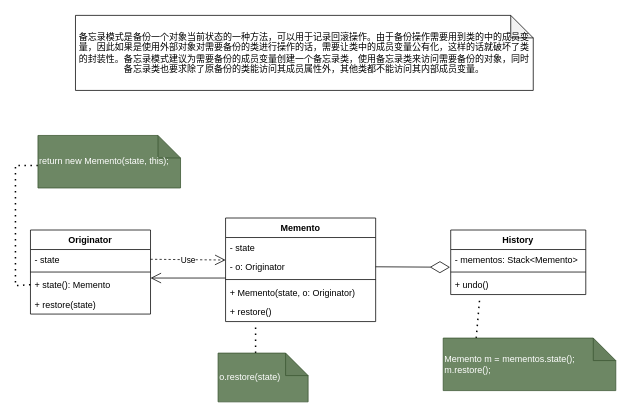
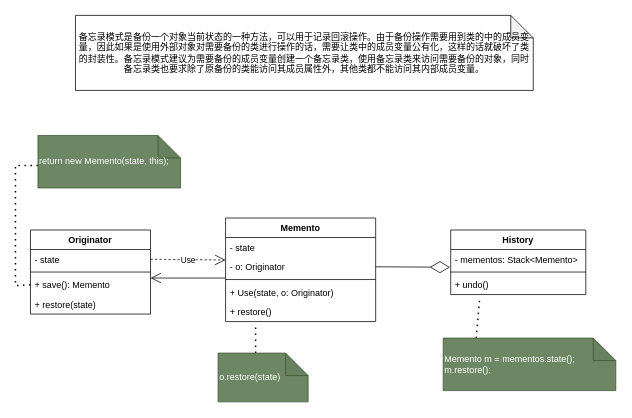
(76, 285) -> (74, 285)
(299, 293) -> (289, 293)
